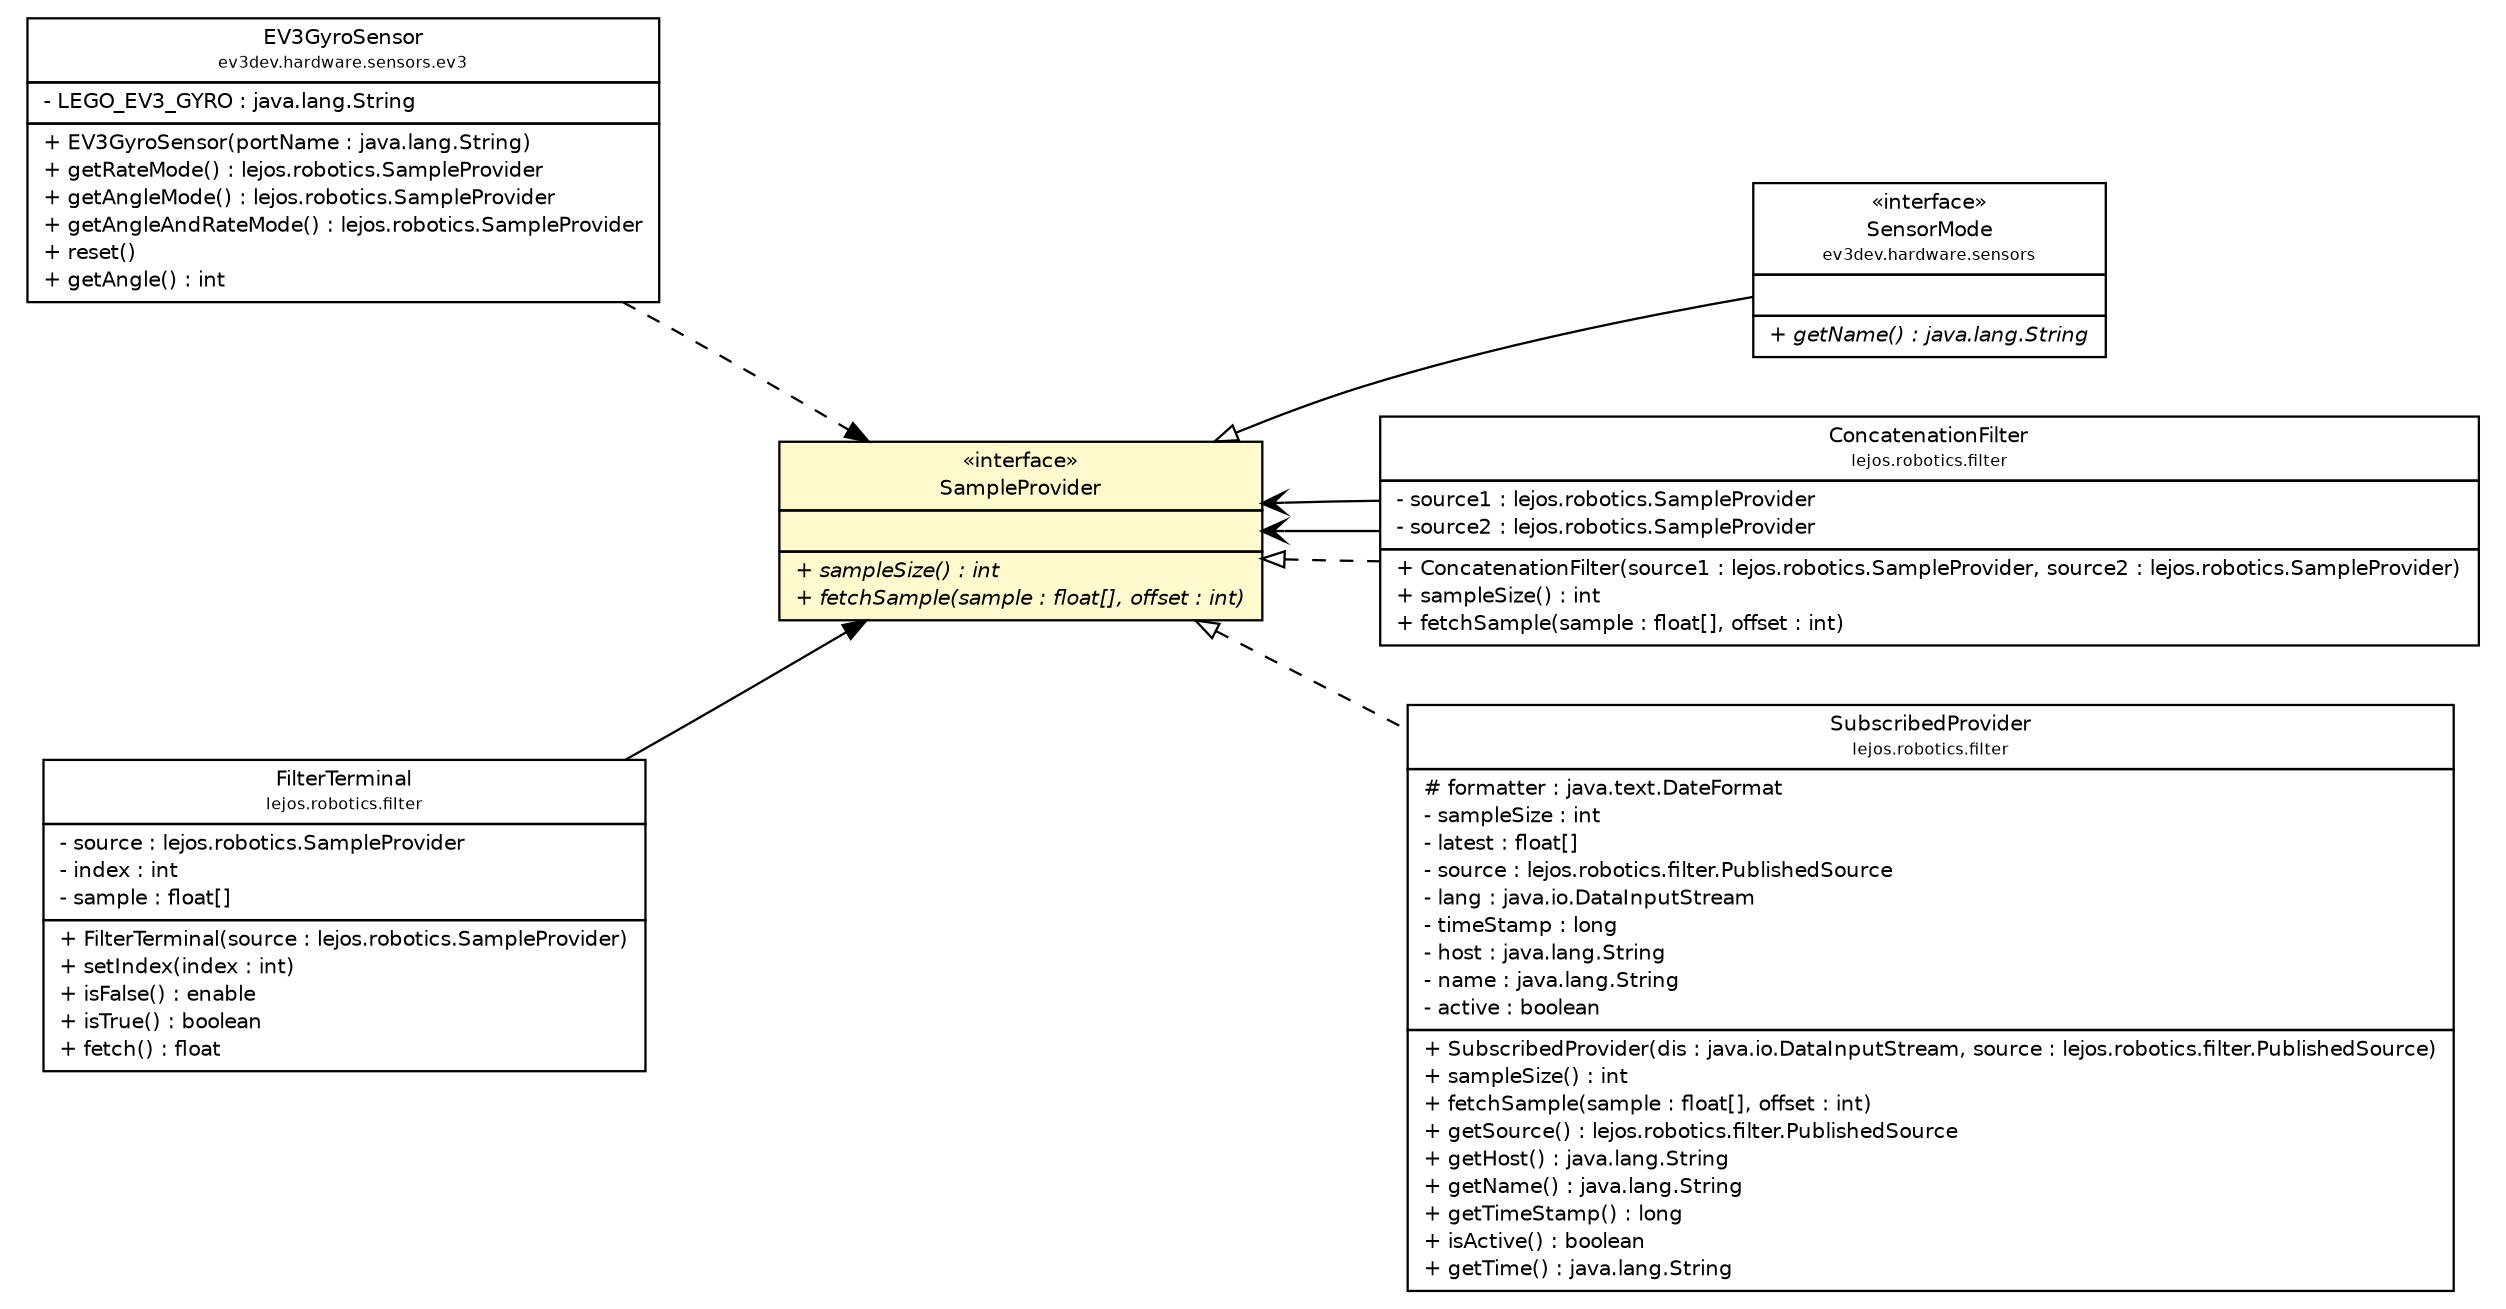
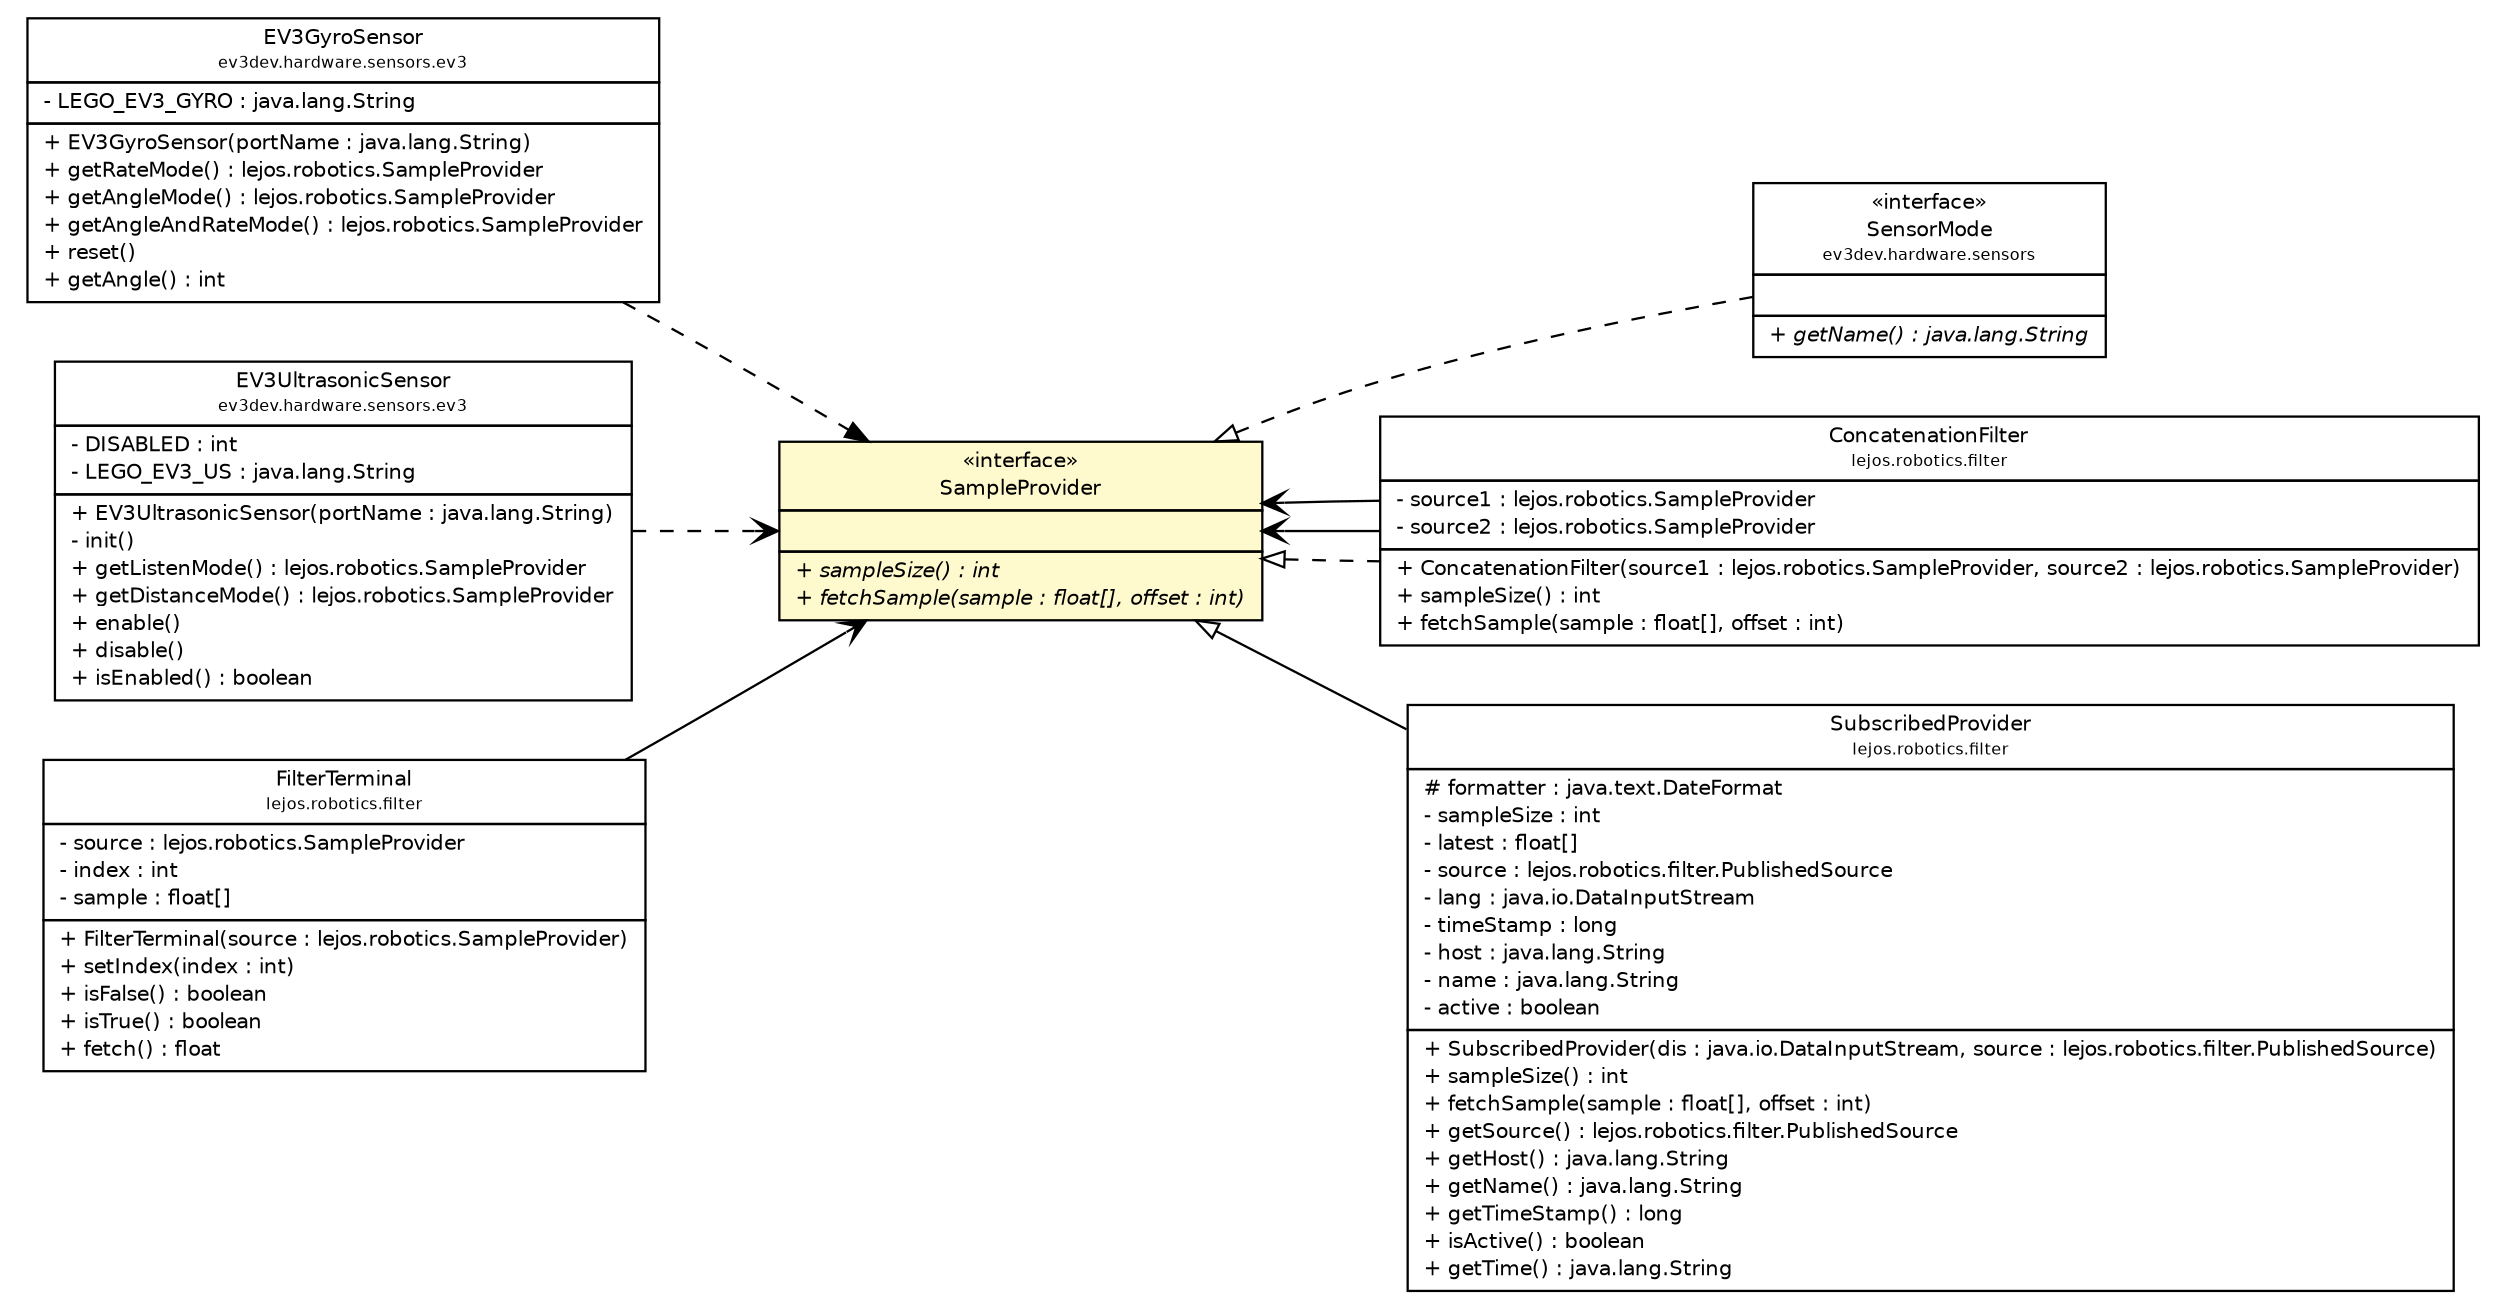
(1491, 351) -> (1491, 351)
none -> (343, 531)
(1311, 680) -> (1311, 680)
(736, 696) -> (736, 696)
(158, 995) -> (164, 995)
